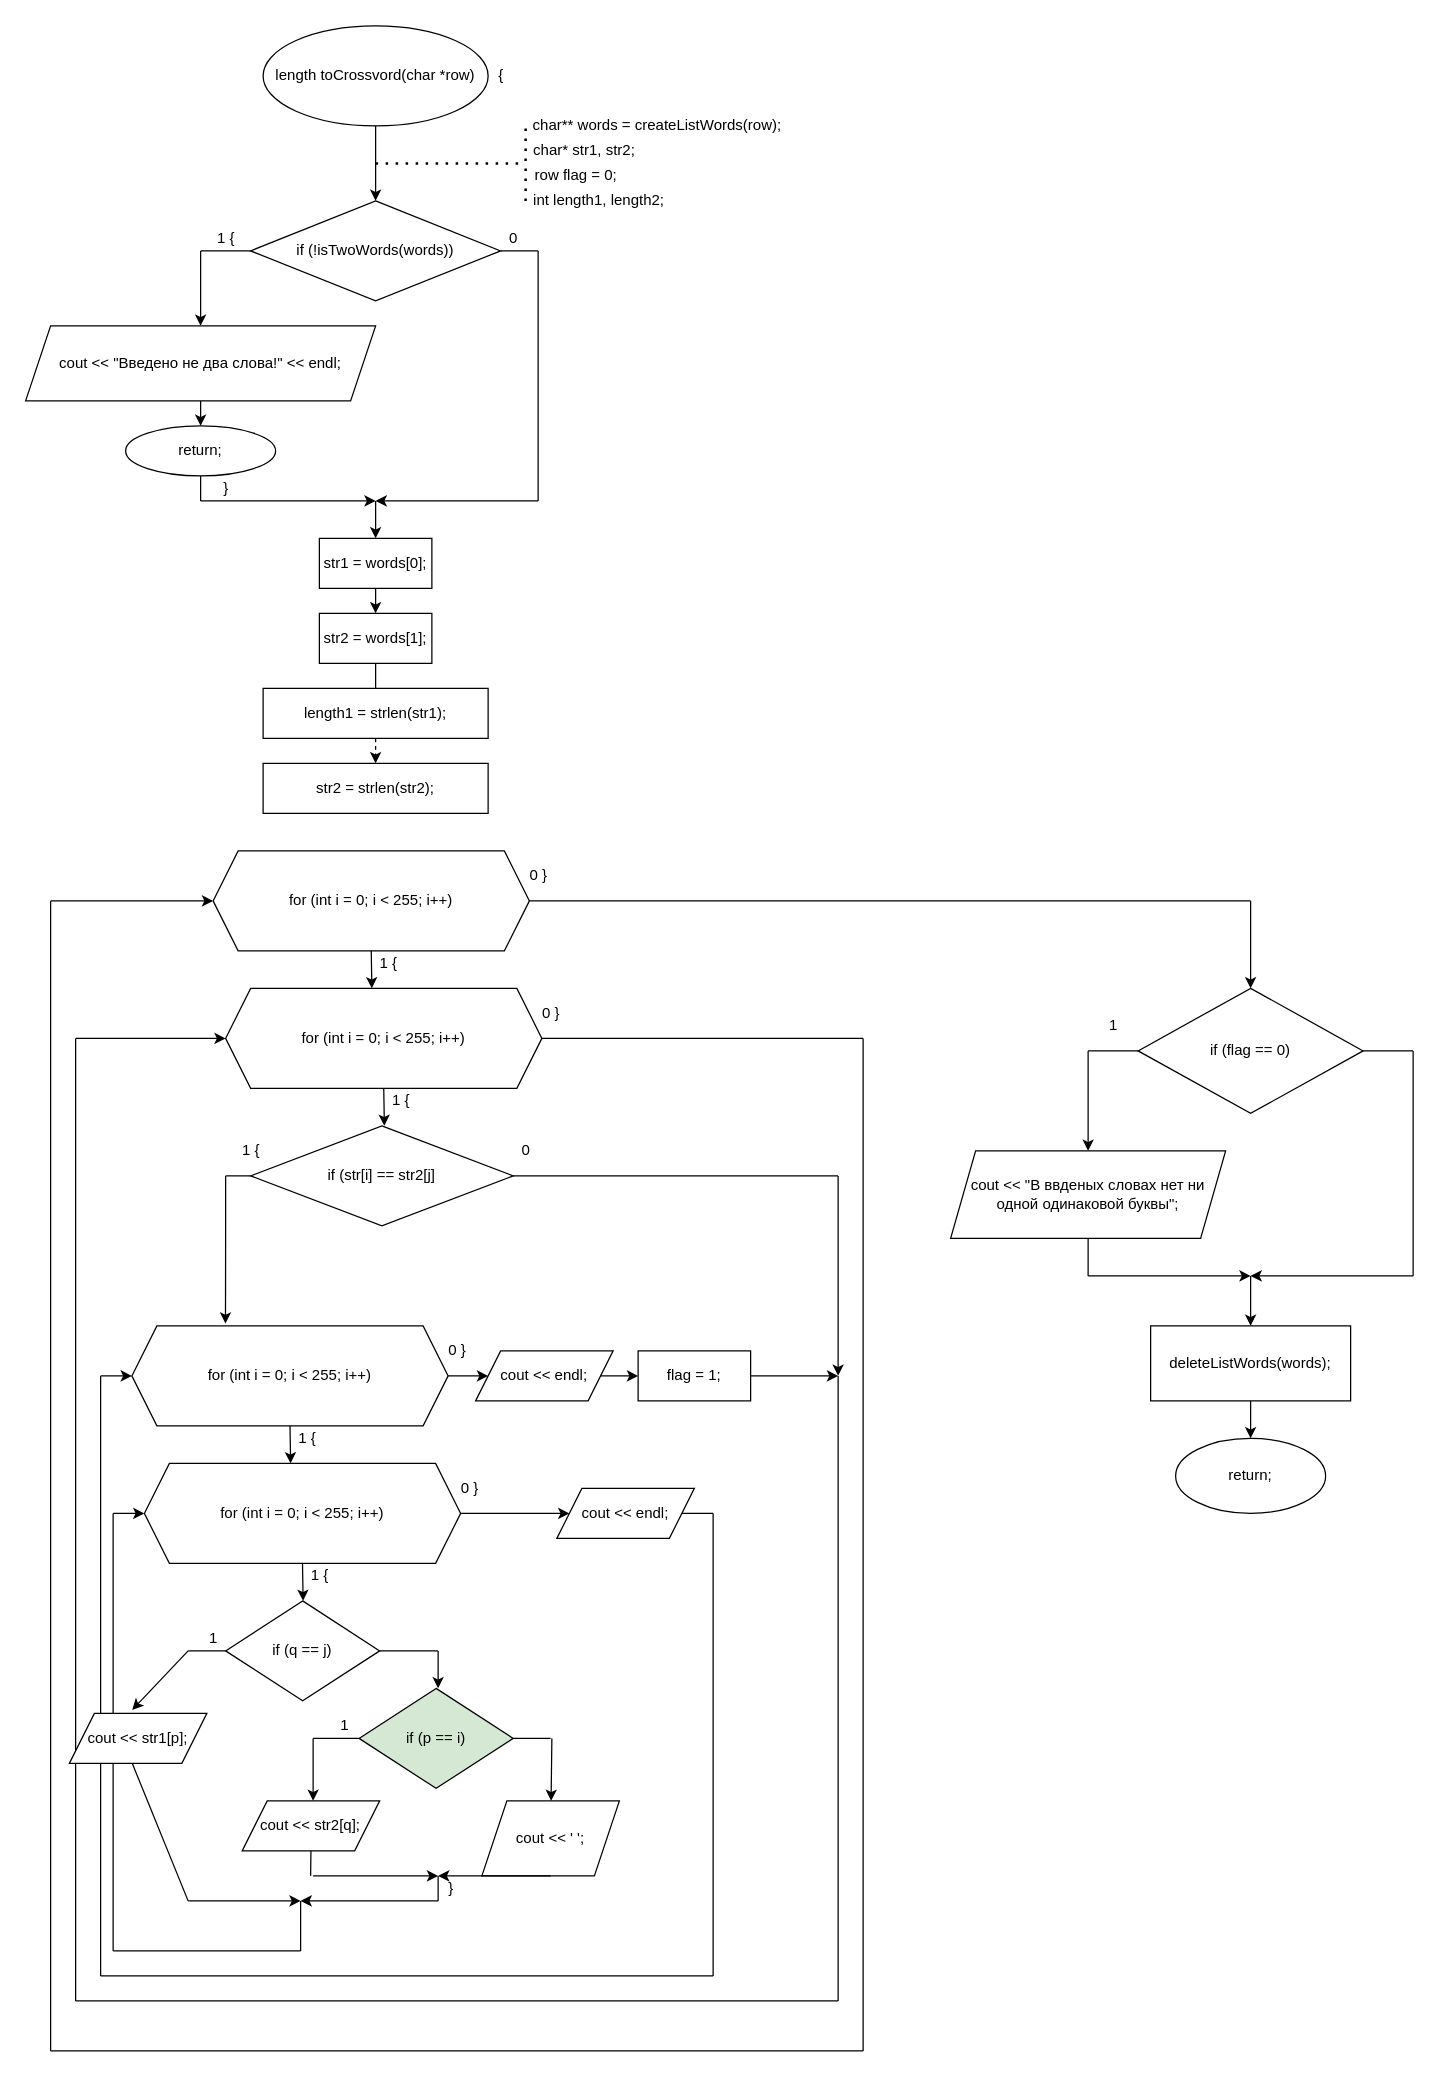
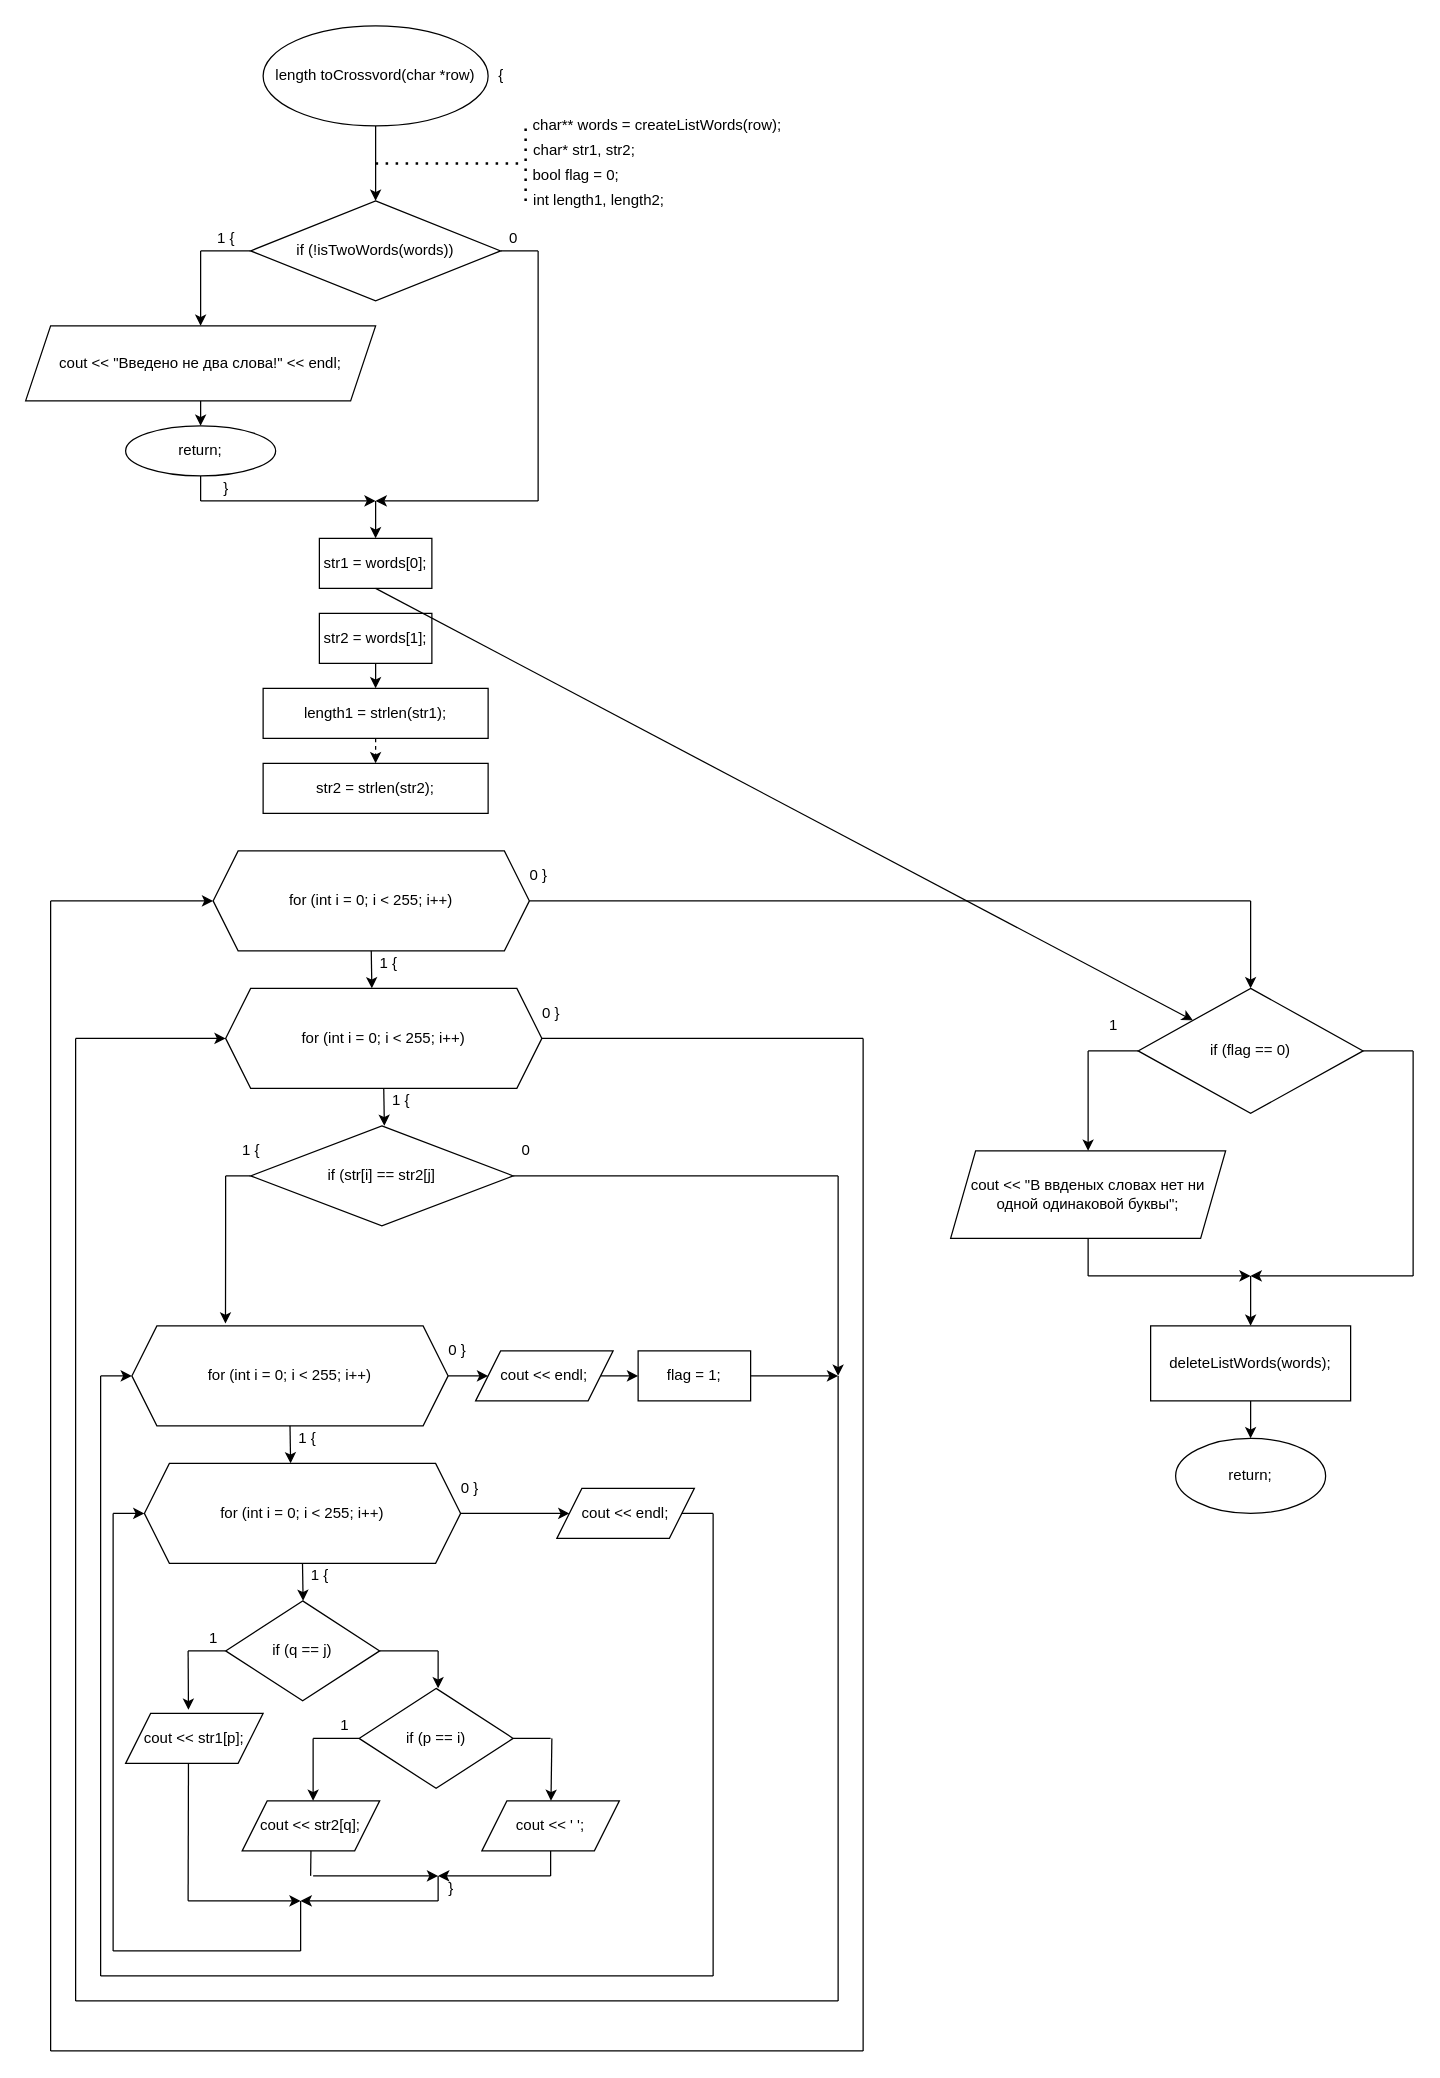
(576, 176) -> (576, 176)
(376, 596) -> (668, 743)
(376, 681) -> (376, 678)
(138, 1738) -> (194, 1738)
(436, 1738) -> (436, 1738)
(551, 1838) -> (551, 1826)
